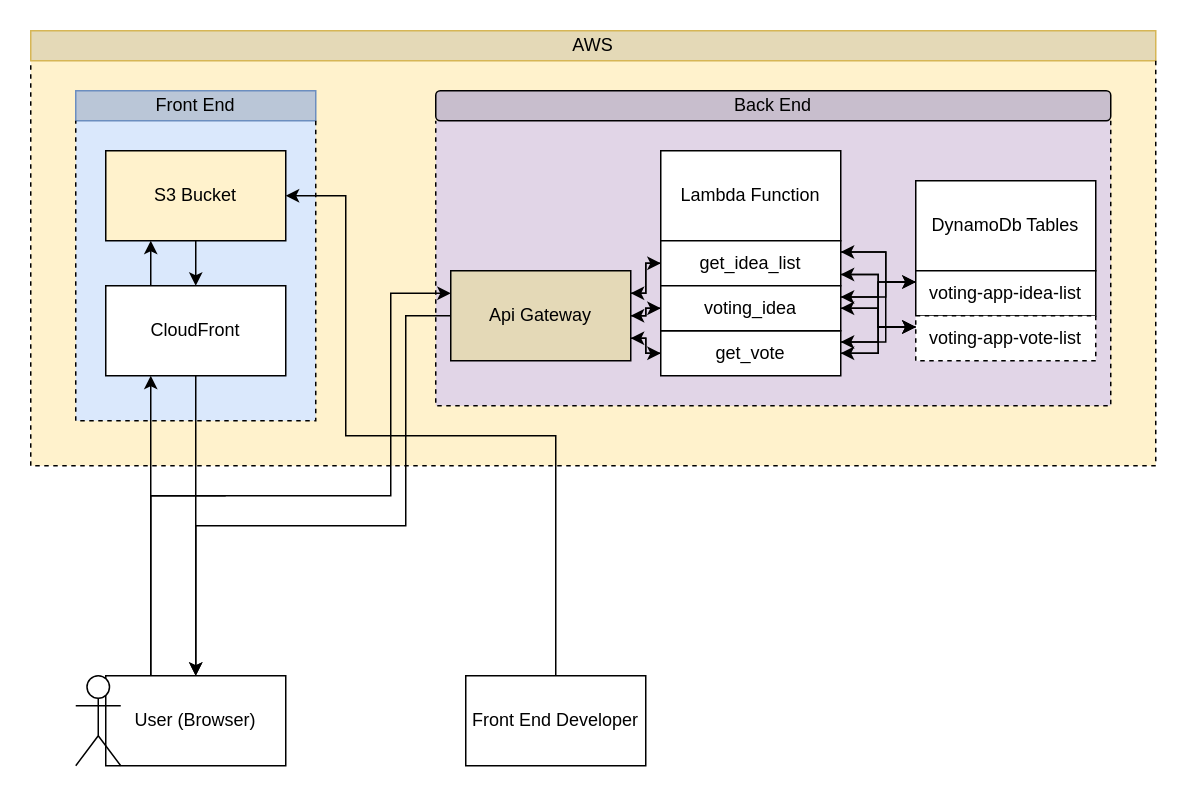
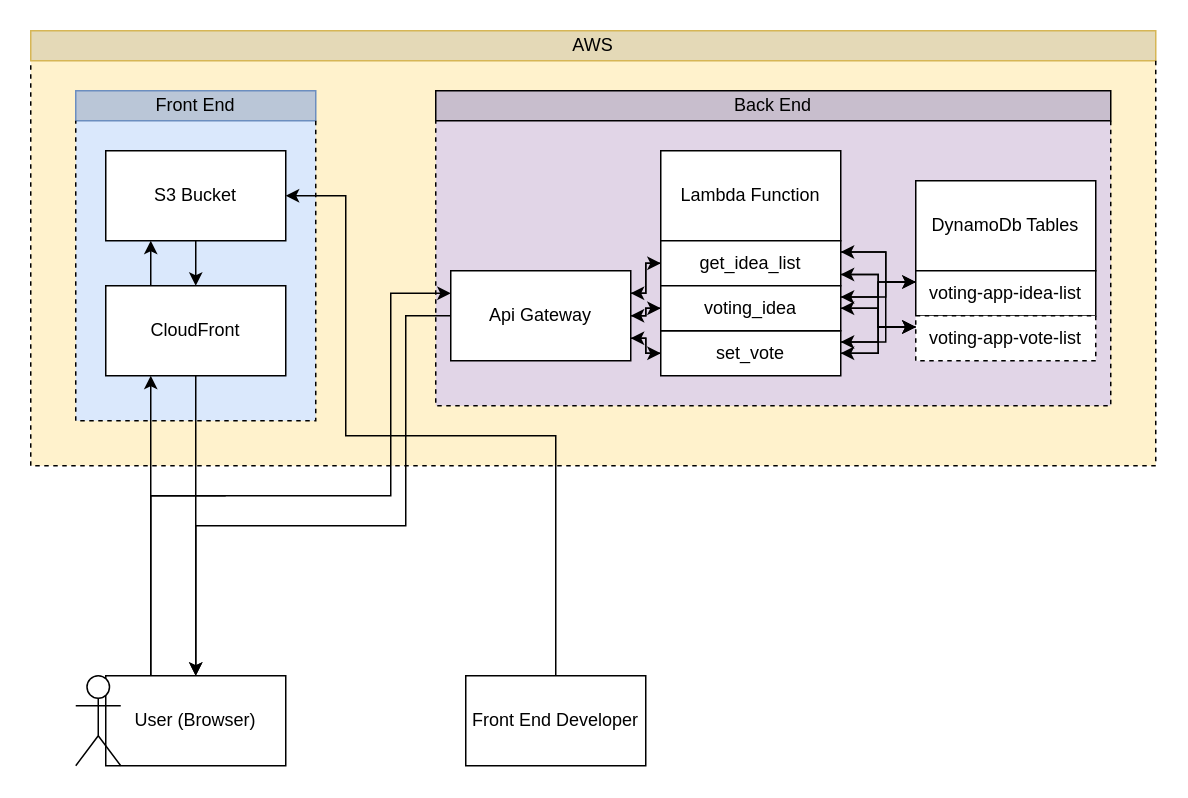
(773, 106) -> (773, 106)
(196, 196) -> (196, 196)
(541, 316) -> (541, 316)
(751, 353) -> (751, 353)
